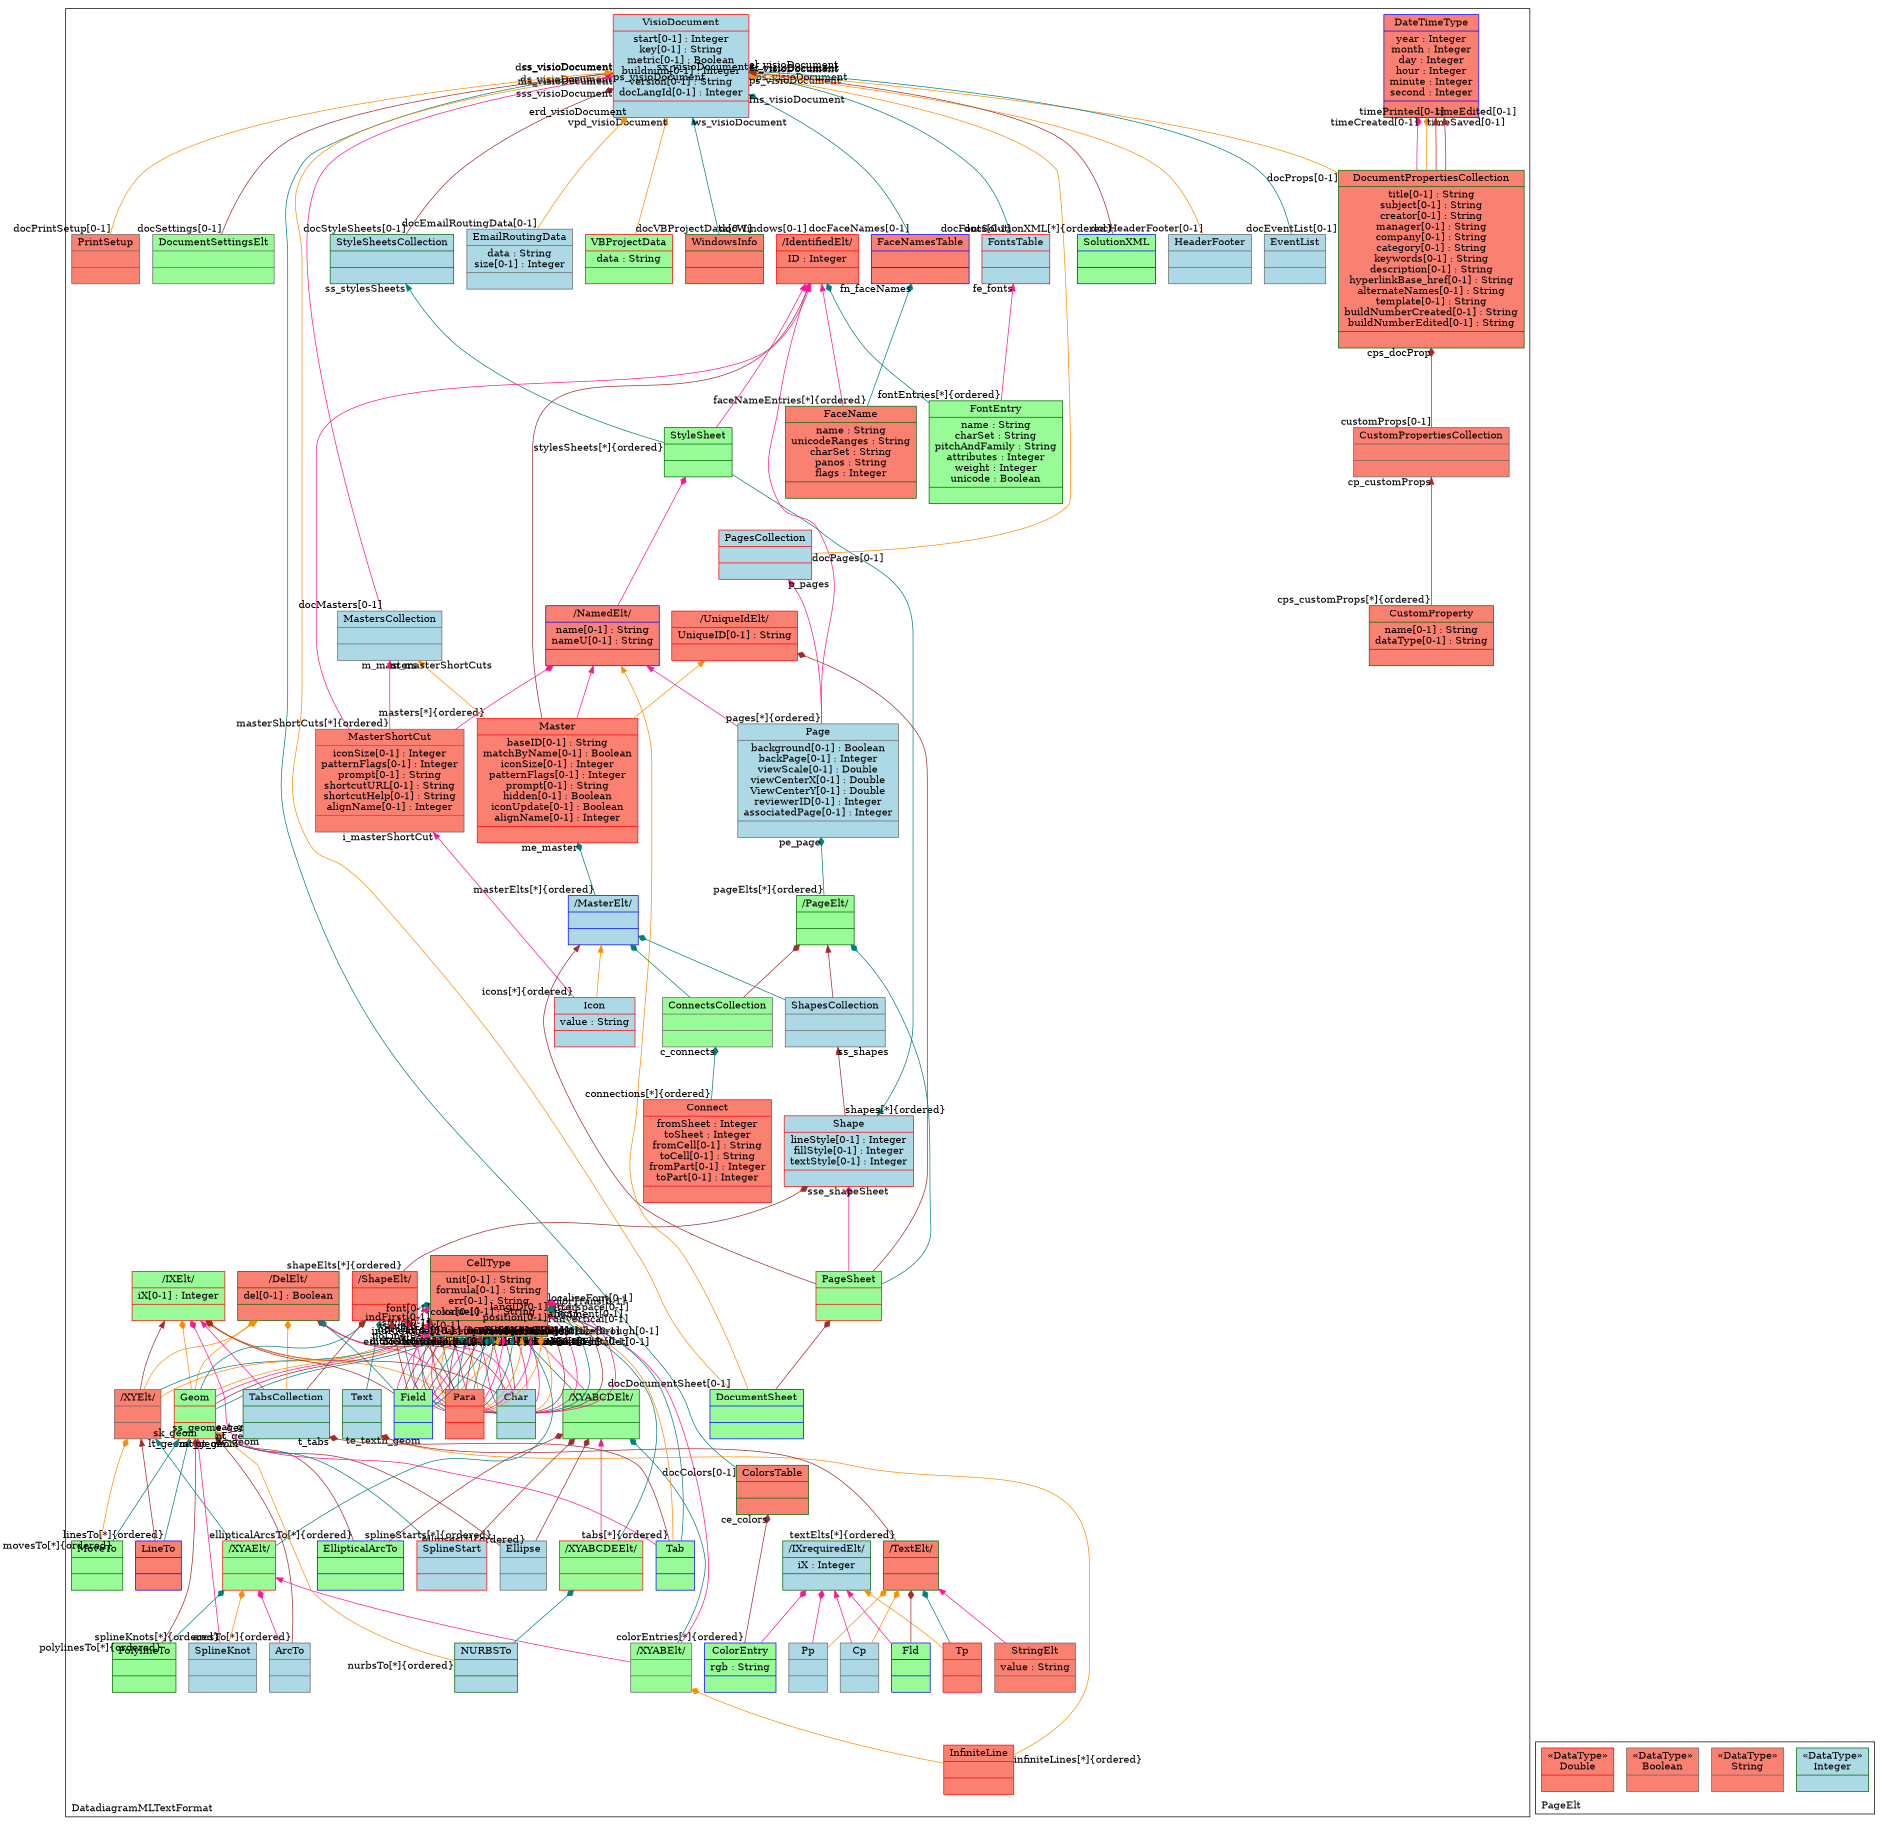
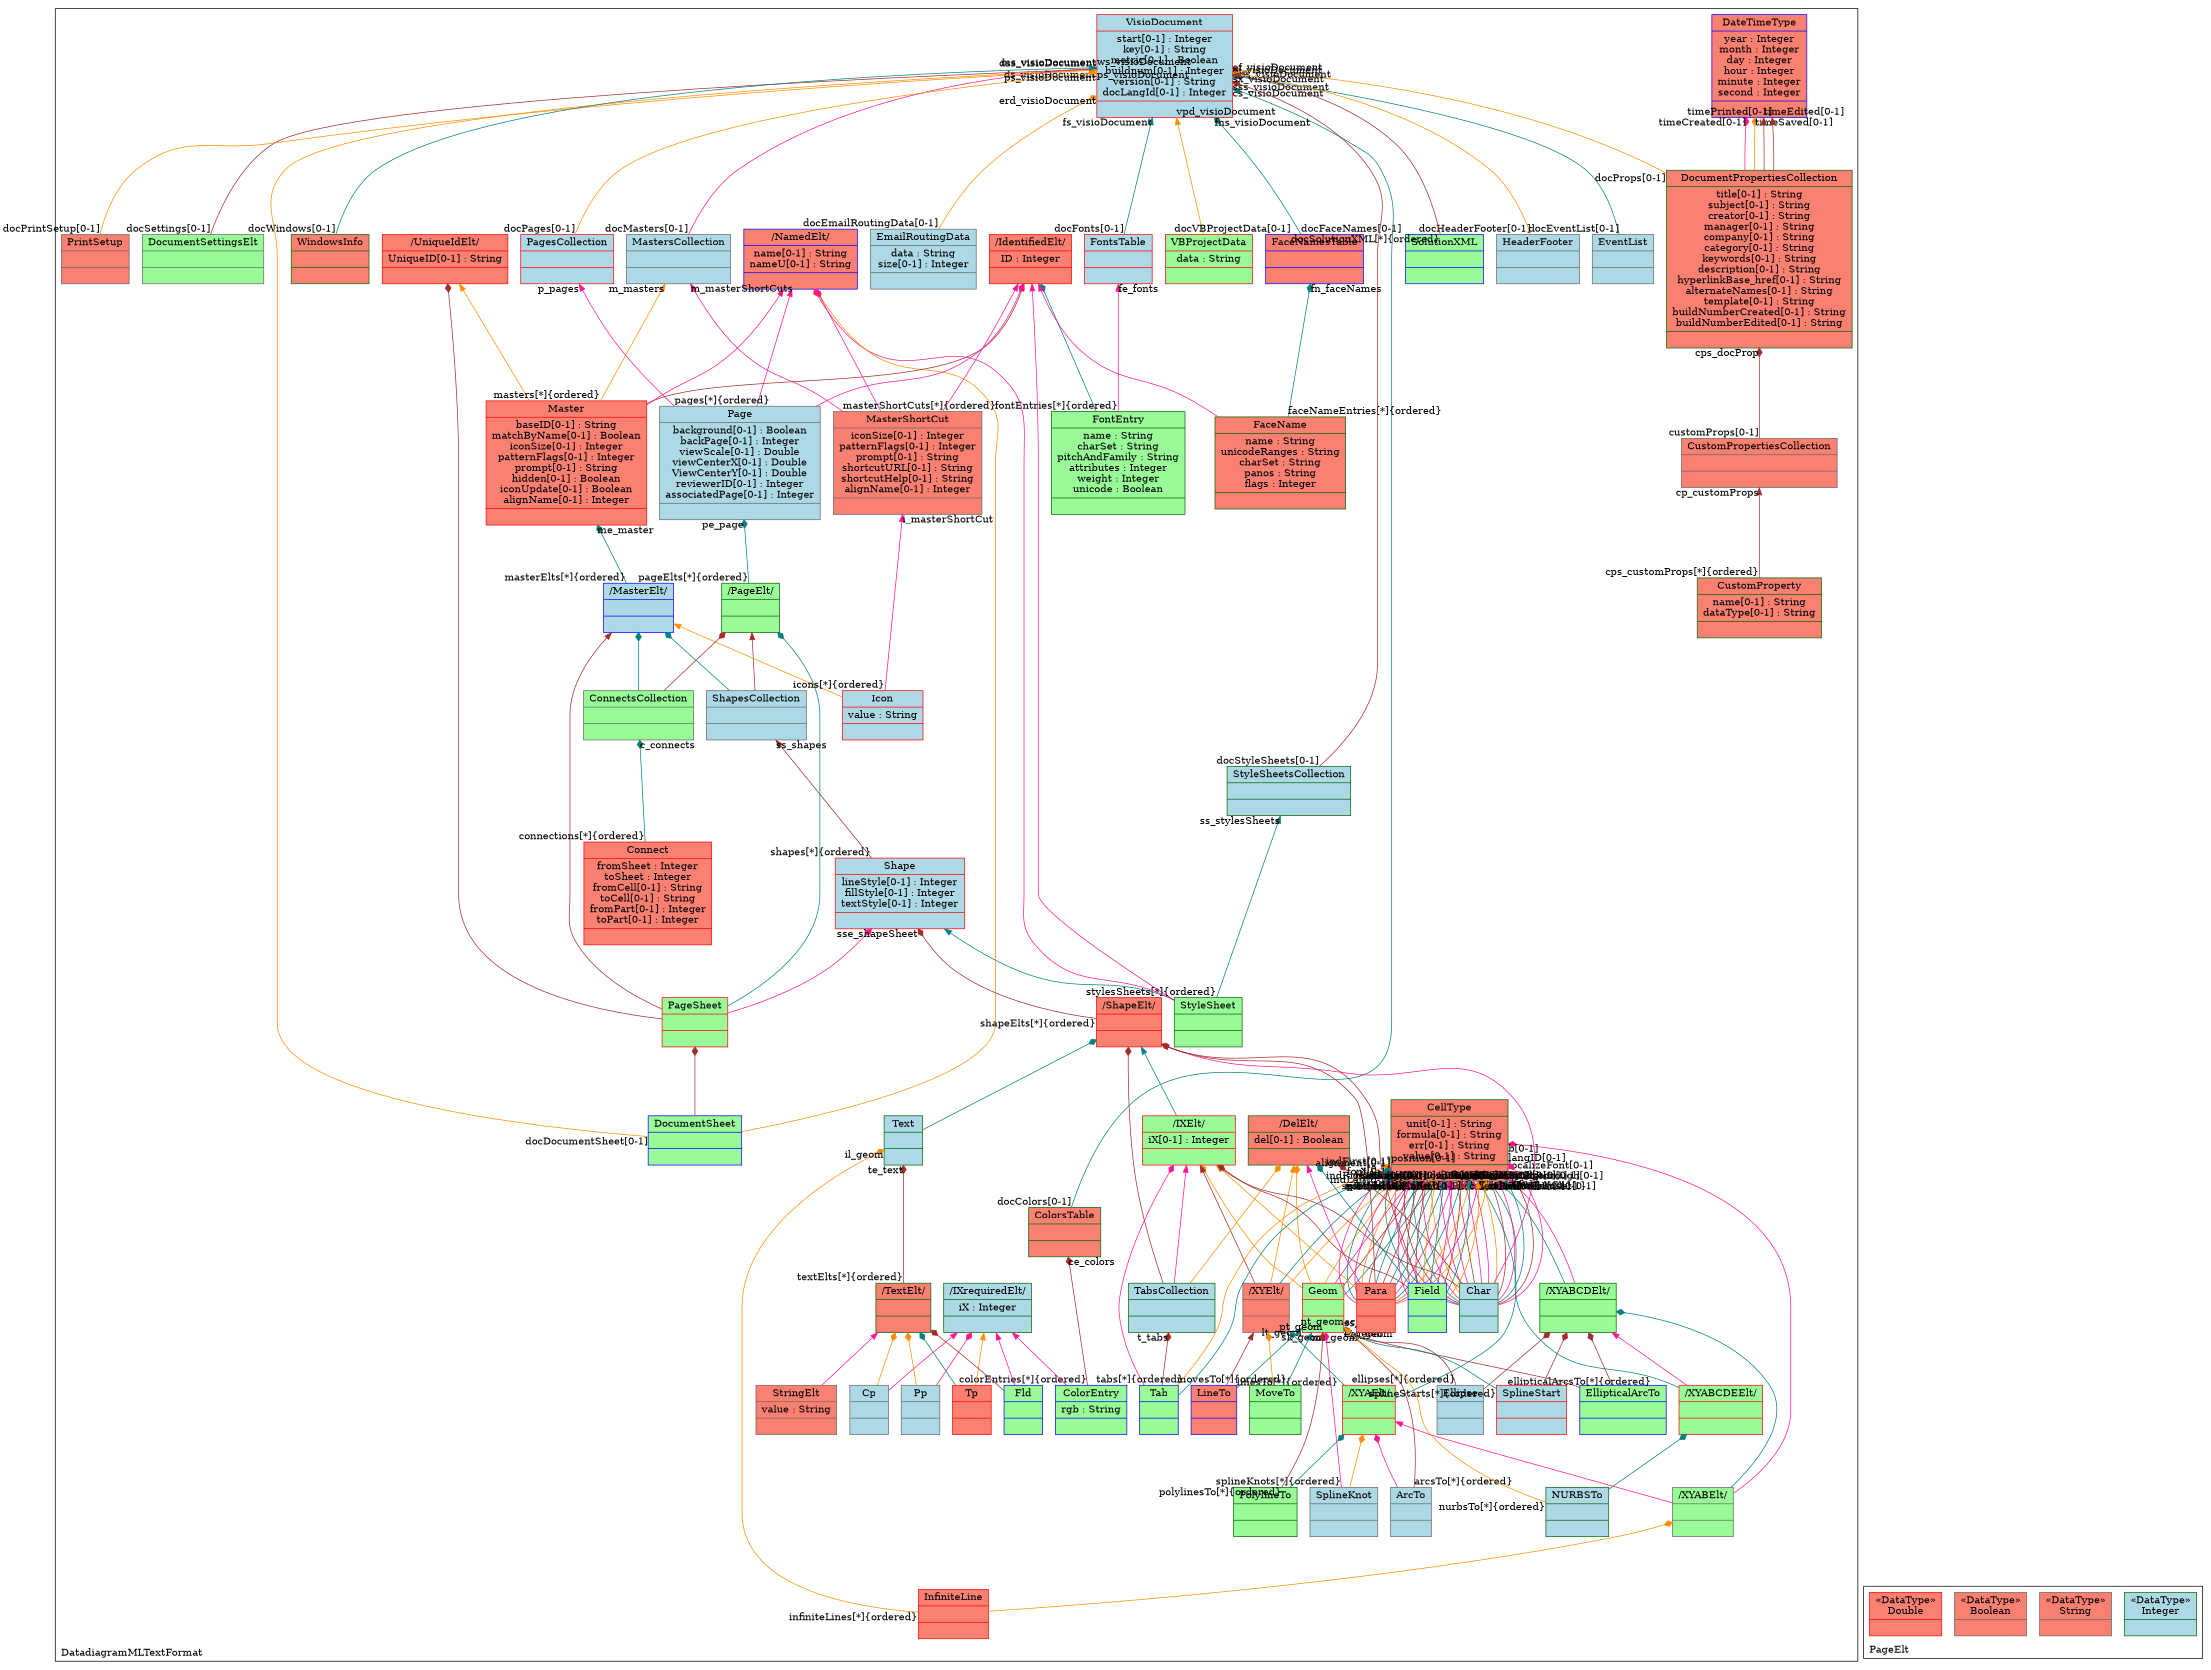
(650, 545) -> (1024, 628)
(274, 1347) -> (1159, 1081)
(781, 1620) -> (1042, 1361)
